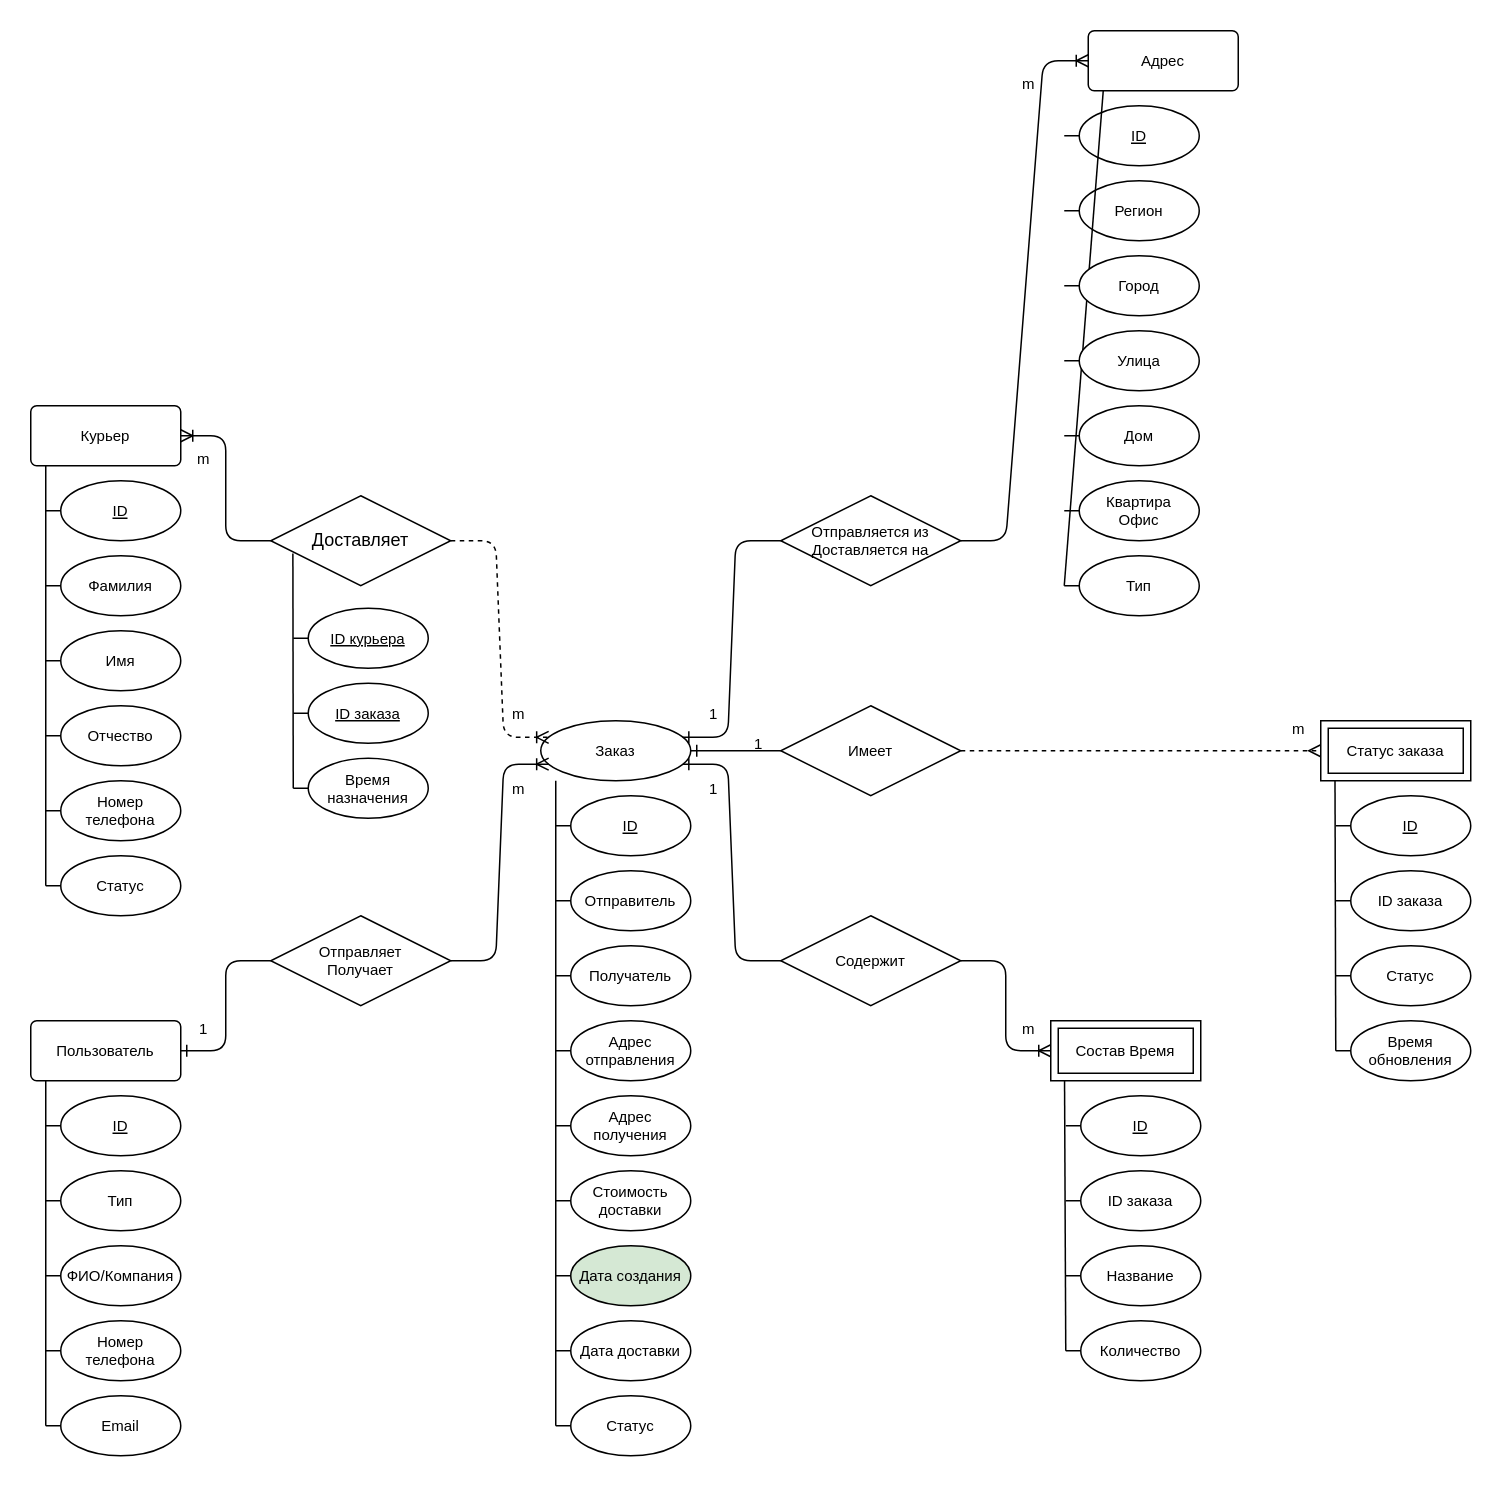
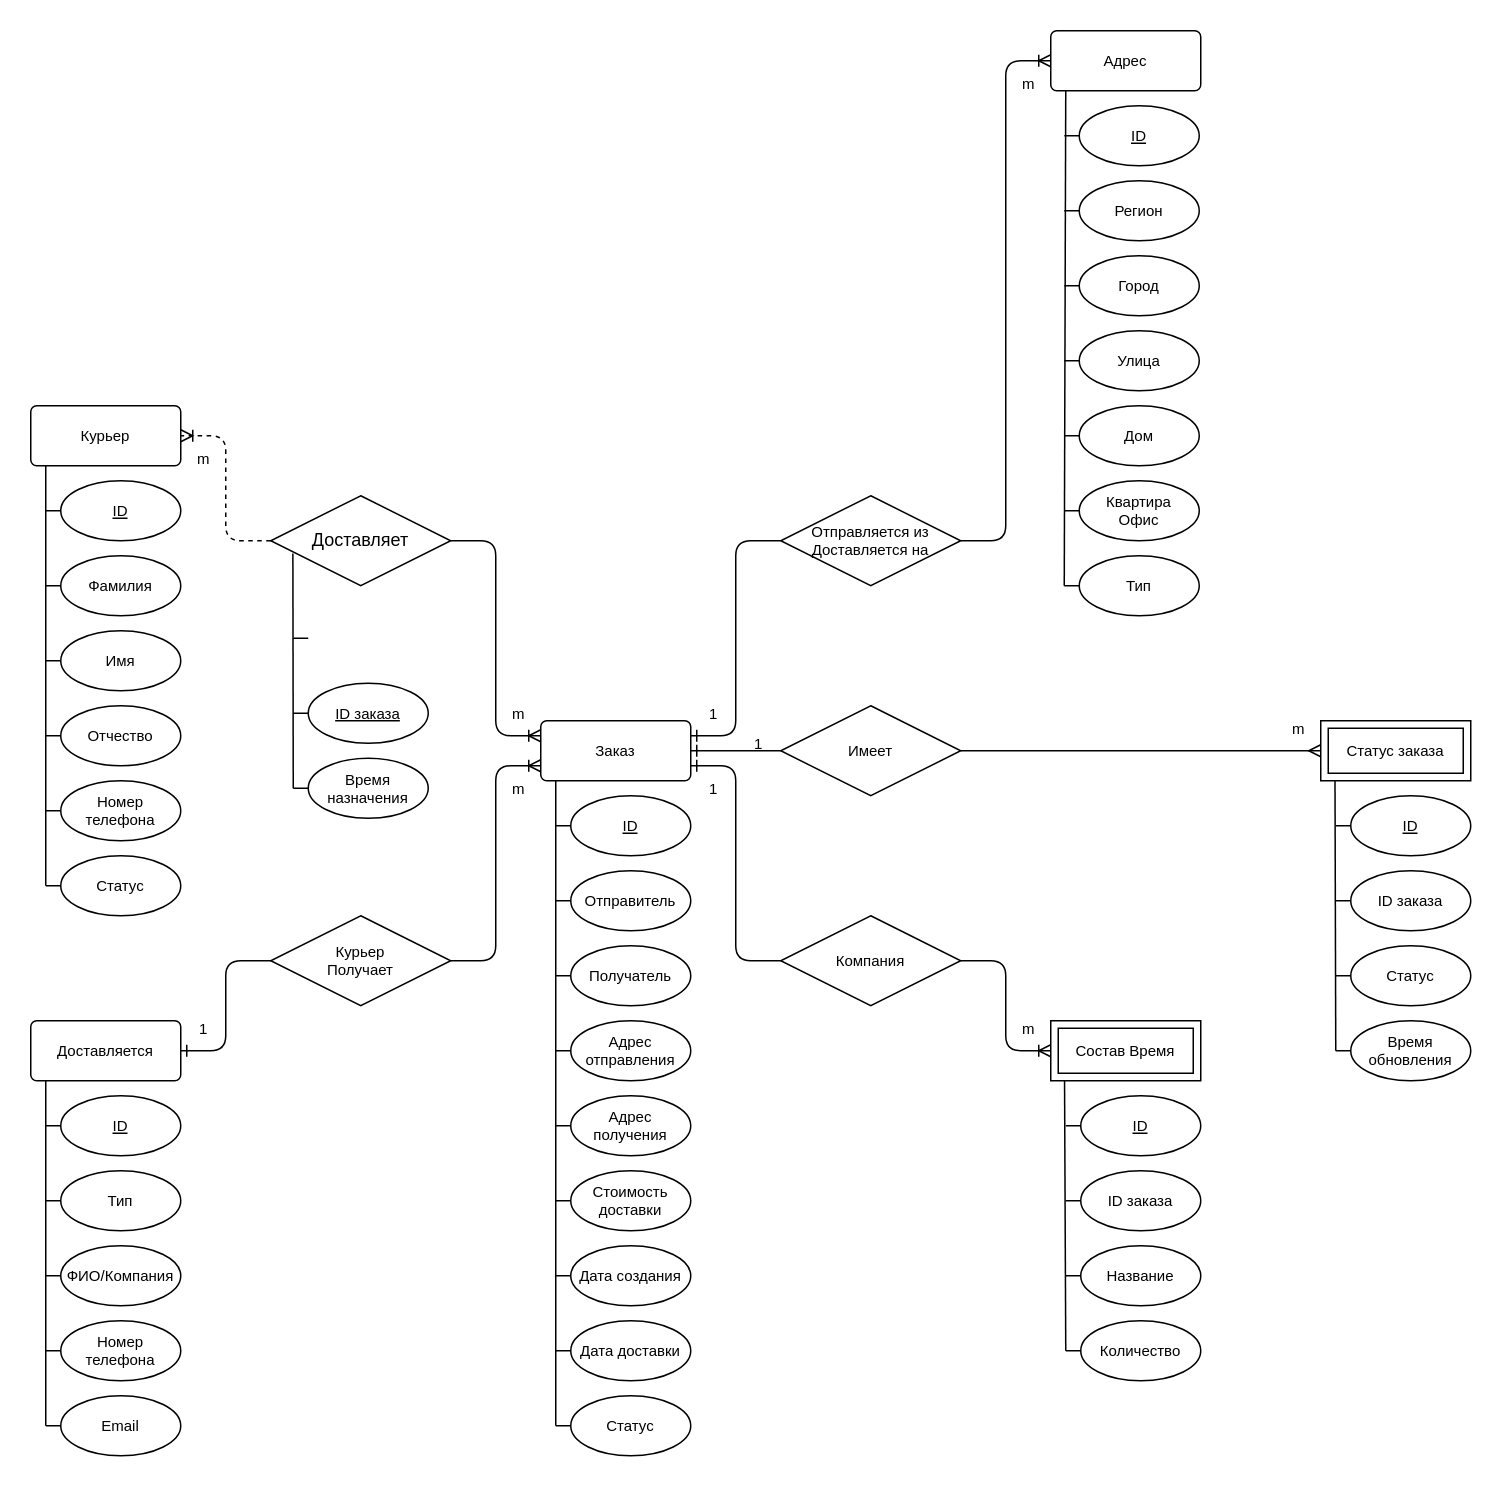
(1163, 61) -> (1126, 61)
(226, 488) -> (226, 488)
(368, 638) -> none
(500, 640) -> (496, 639)
(616, 751) -> (616, 751)
(1142, 751) -> (1142, 751)
(361, 961) -> (361, 961)
(871, 961) -> (871, 961)
(106, 1051) -> (106, 1051)
(631, 1276) -> (631, 1276)
